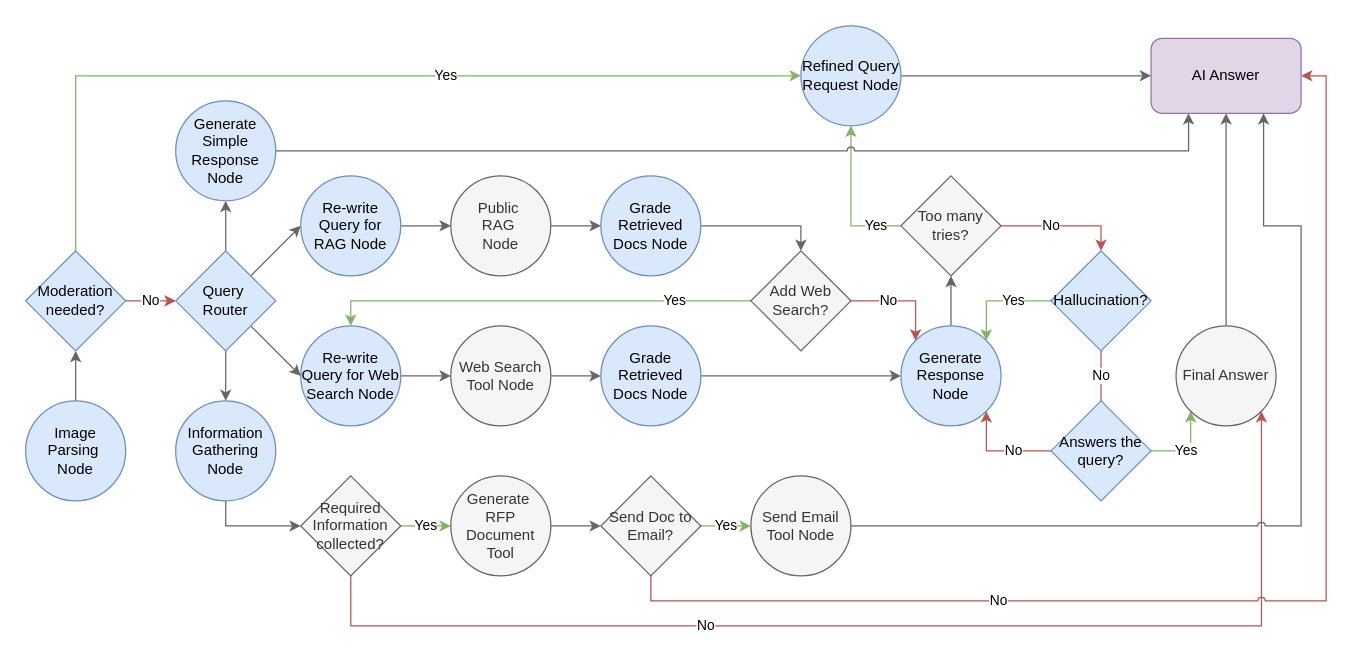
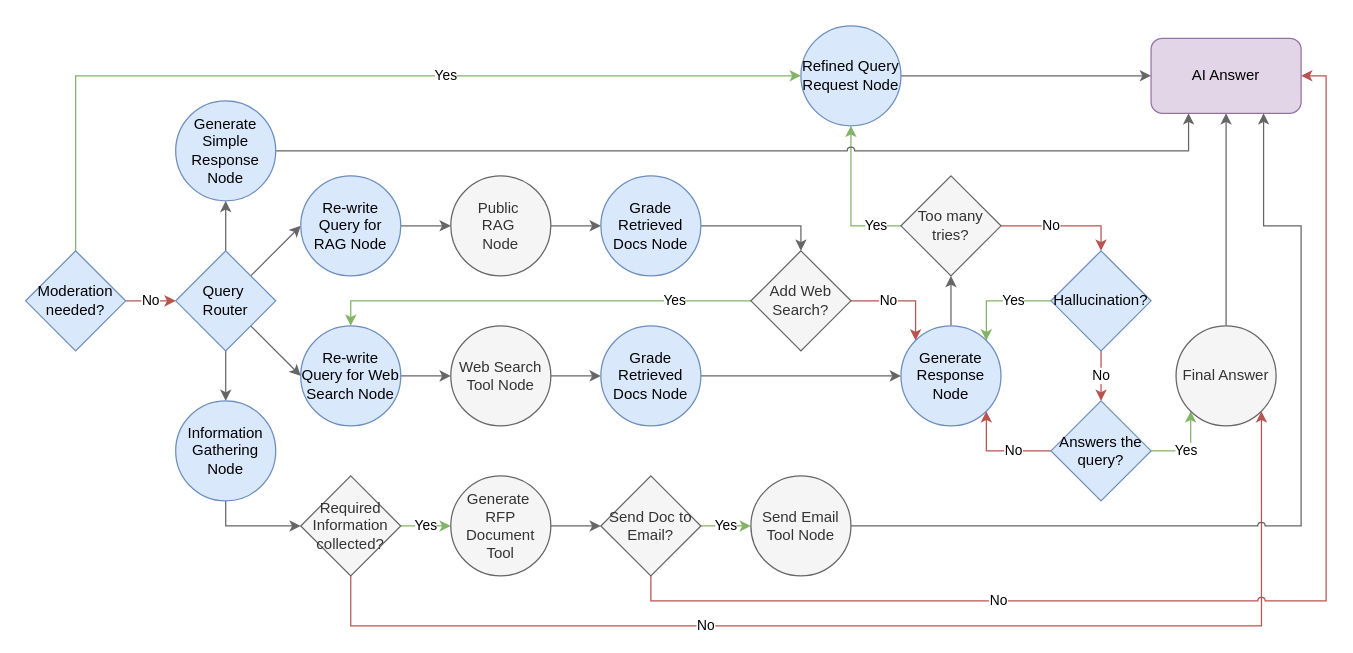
(76, 380) -> none
(1101, 394) -> (1101, 391)
(76, 451) -> none
